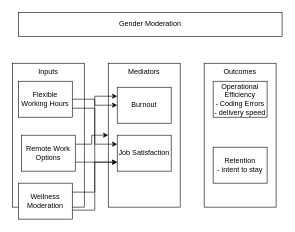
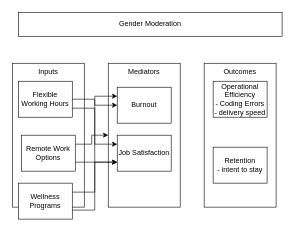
(45, 201) -> (45, 201)
